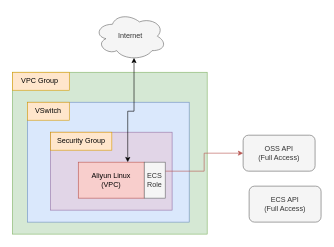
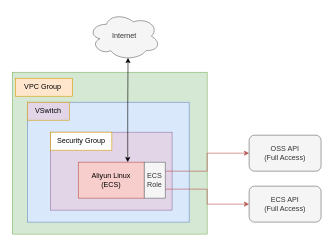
(131, 36) -> (125, 36)
(41, 81) -> (44, 87)
(48, 111) -> (48, 111)
(81, 141) -> (81, 141)
(279, 153) -> (285, 153)
(111, 180) -> (111, 180)
none -> (243, 204)
